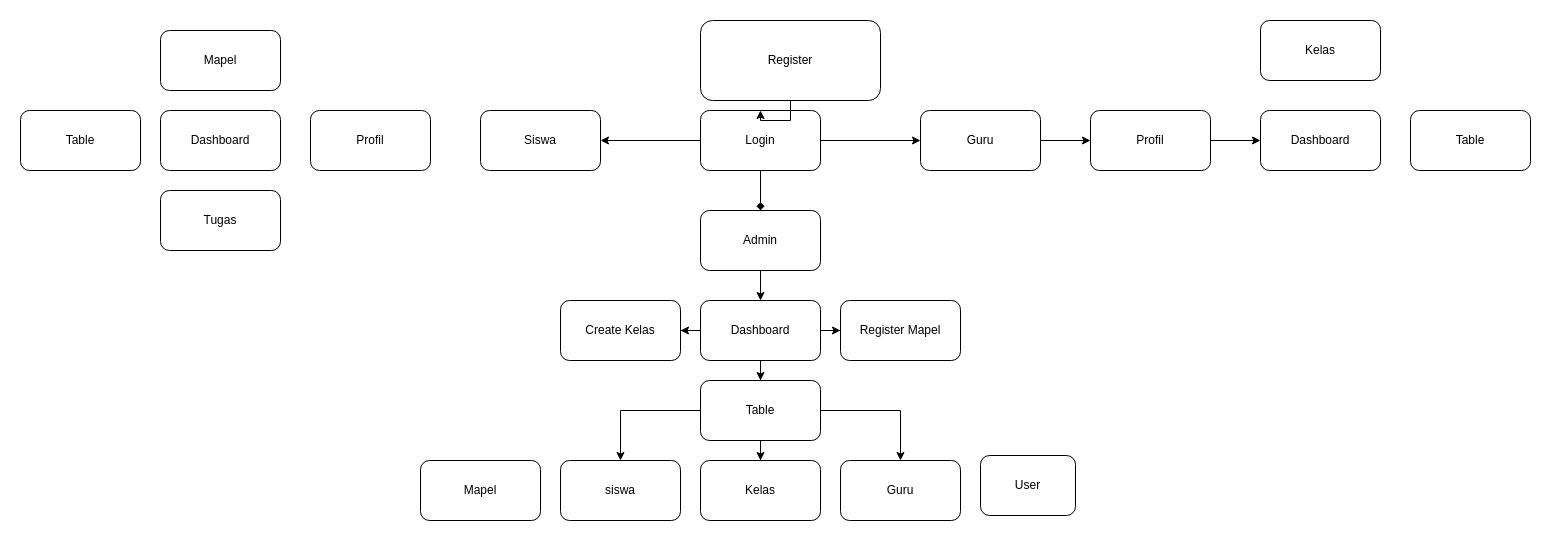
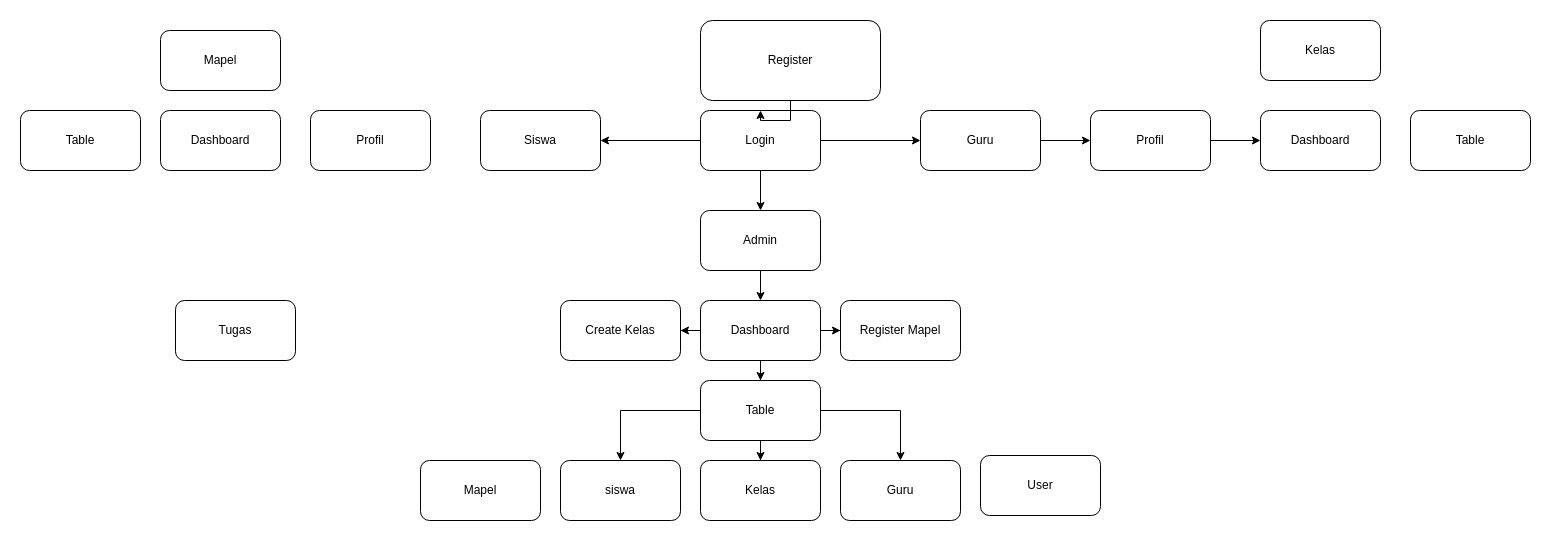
(761, 202) -> (761, 202)
(221, 221) -> (236, 331)
(1028, 486) -> (1041, 486)
